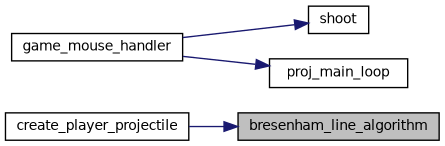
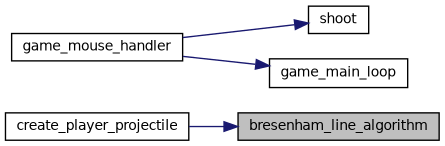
(339, 73) -> (339, 73)
